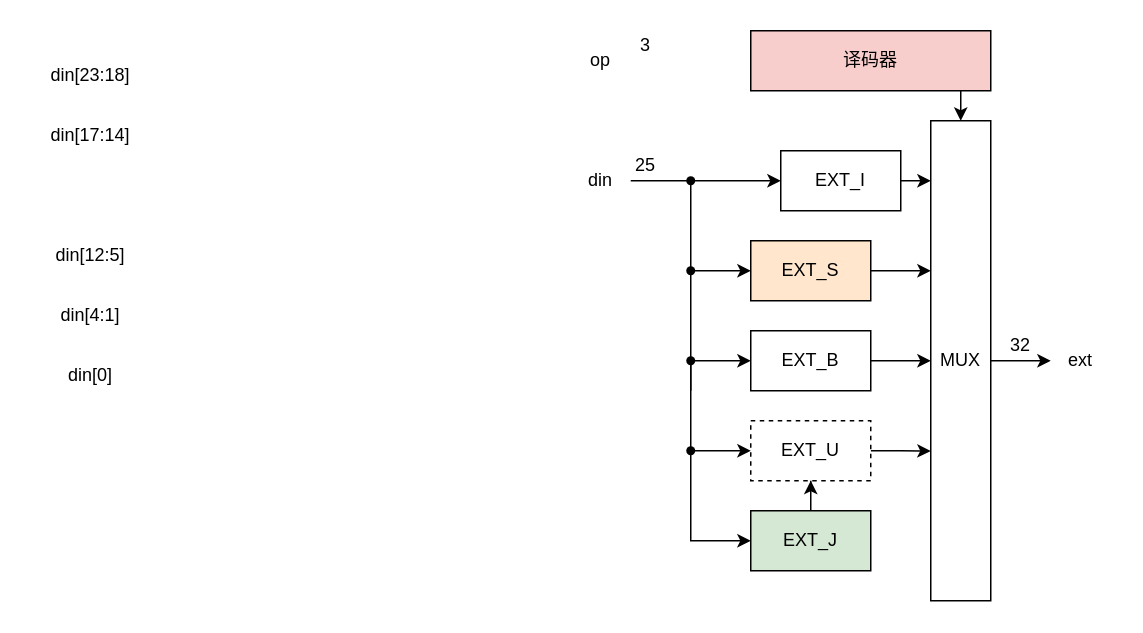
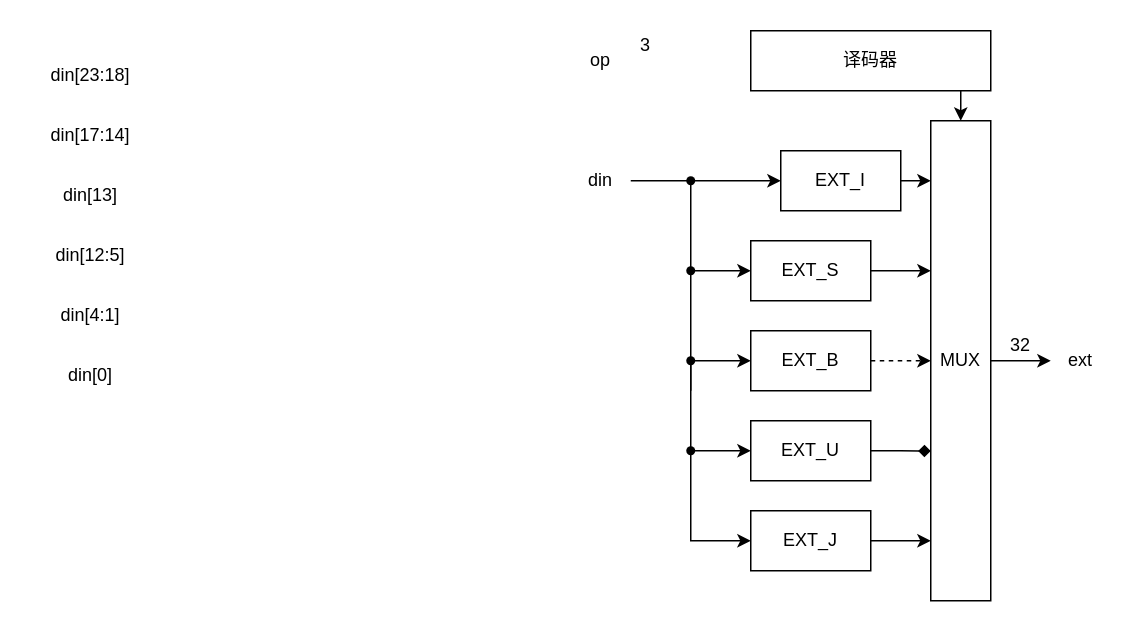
(871, 61) -> (871, 61)
(646, 166) -> none
none -> (91, 196)
(811, 271) -> (811, 271)
(895, 361) -> (895, 361)
(811, 451) -> (811, 451)
(919, 451) -> (918, 451)
(811, 491) -> (896, 541)
(811, 541) -> (811, 541)
